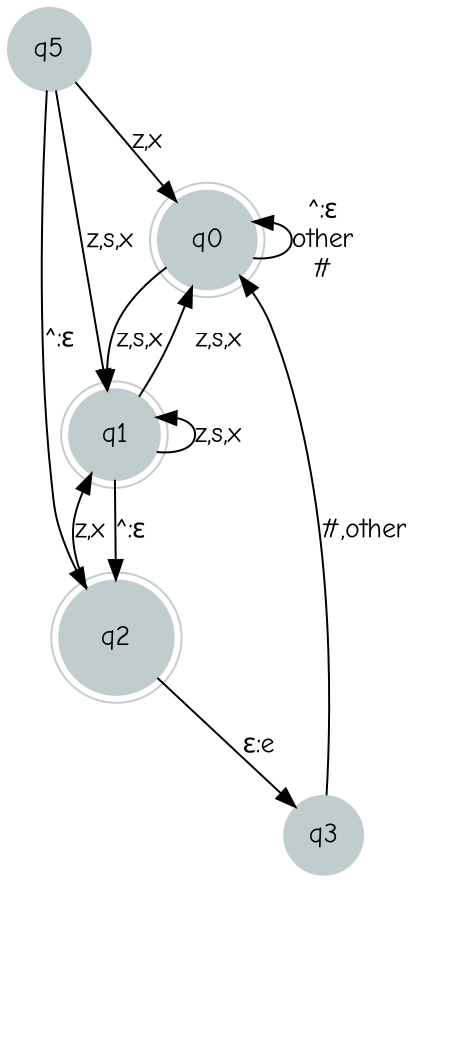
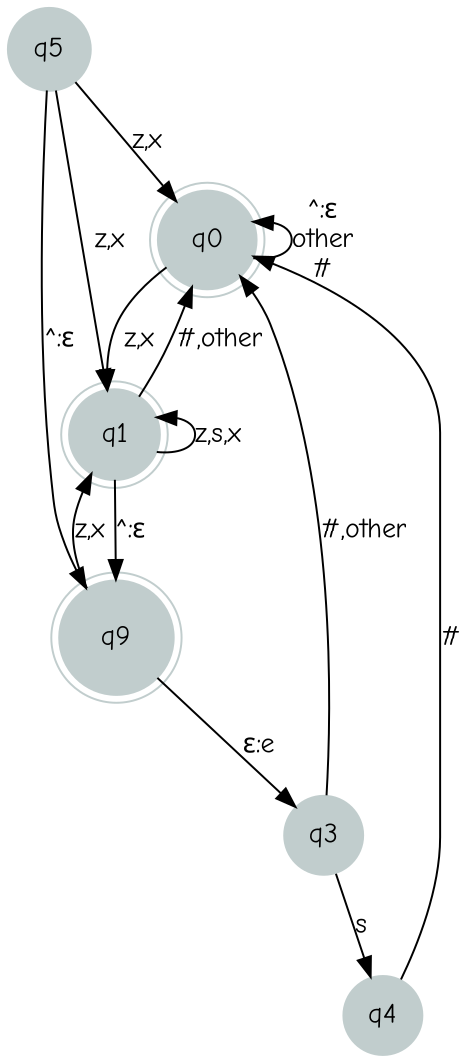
(111, 240) -> (111, 240)
(140, 339) -> (140, 339)
(219, 339) -> (219, 339)
(116, 638) -> (116, 638)
none -> (383, 1015)
